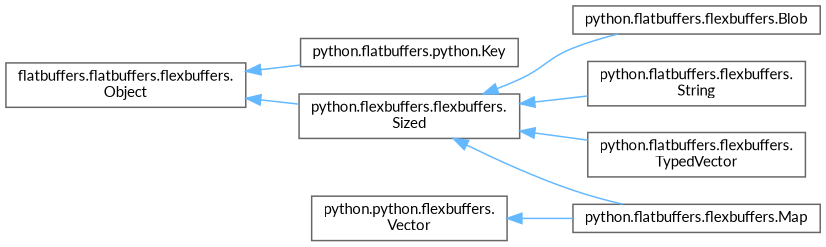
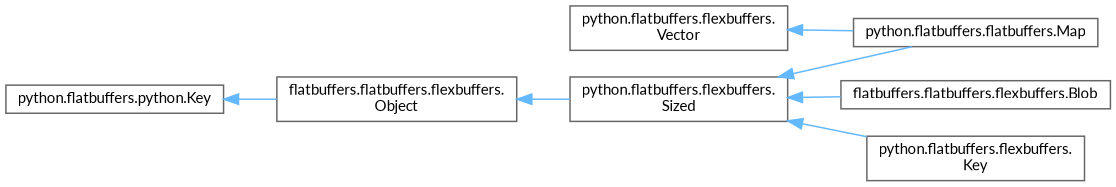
(697, 20) -> (976, 95)
(281, 67) -> (258, 99)
(697, 84) -> (976, 158)
(409, 116) -> (679, 99)
(697, 155) -> none
(409, 218) -> (679, 28)
(697, 218) -> (976, 33)
